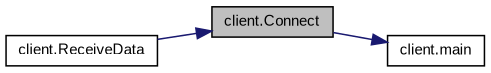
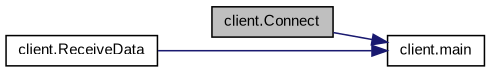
(177, 36) -> (265, 51)
